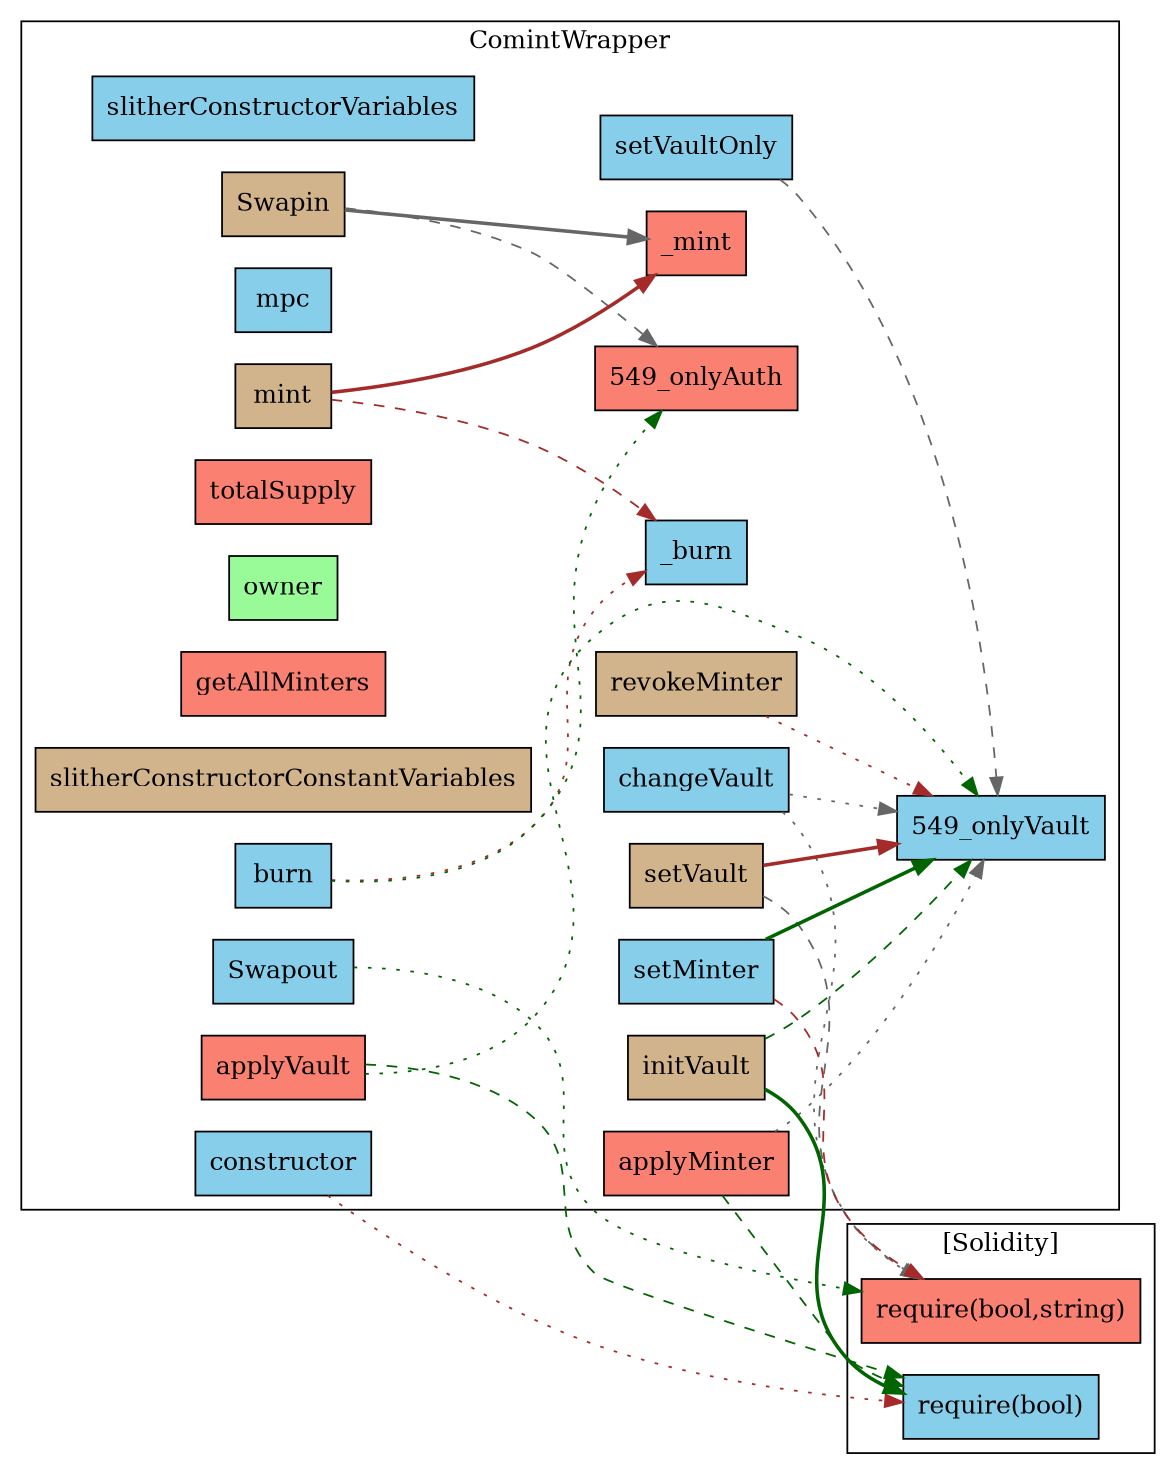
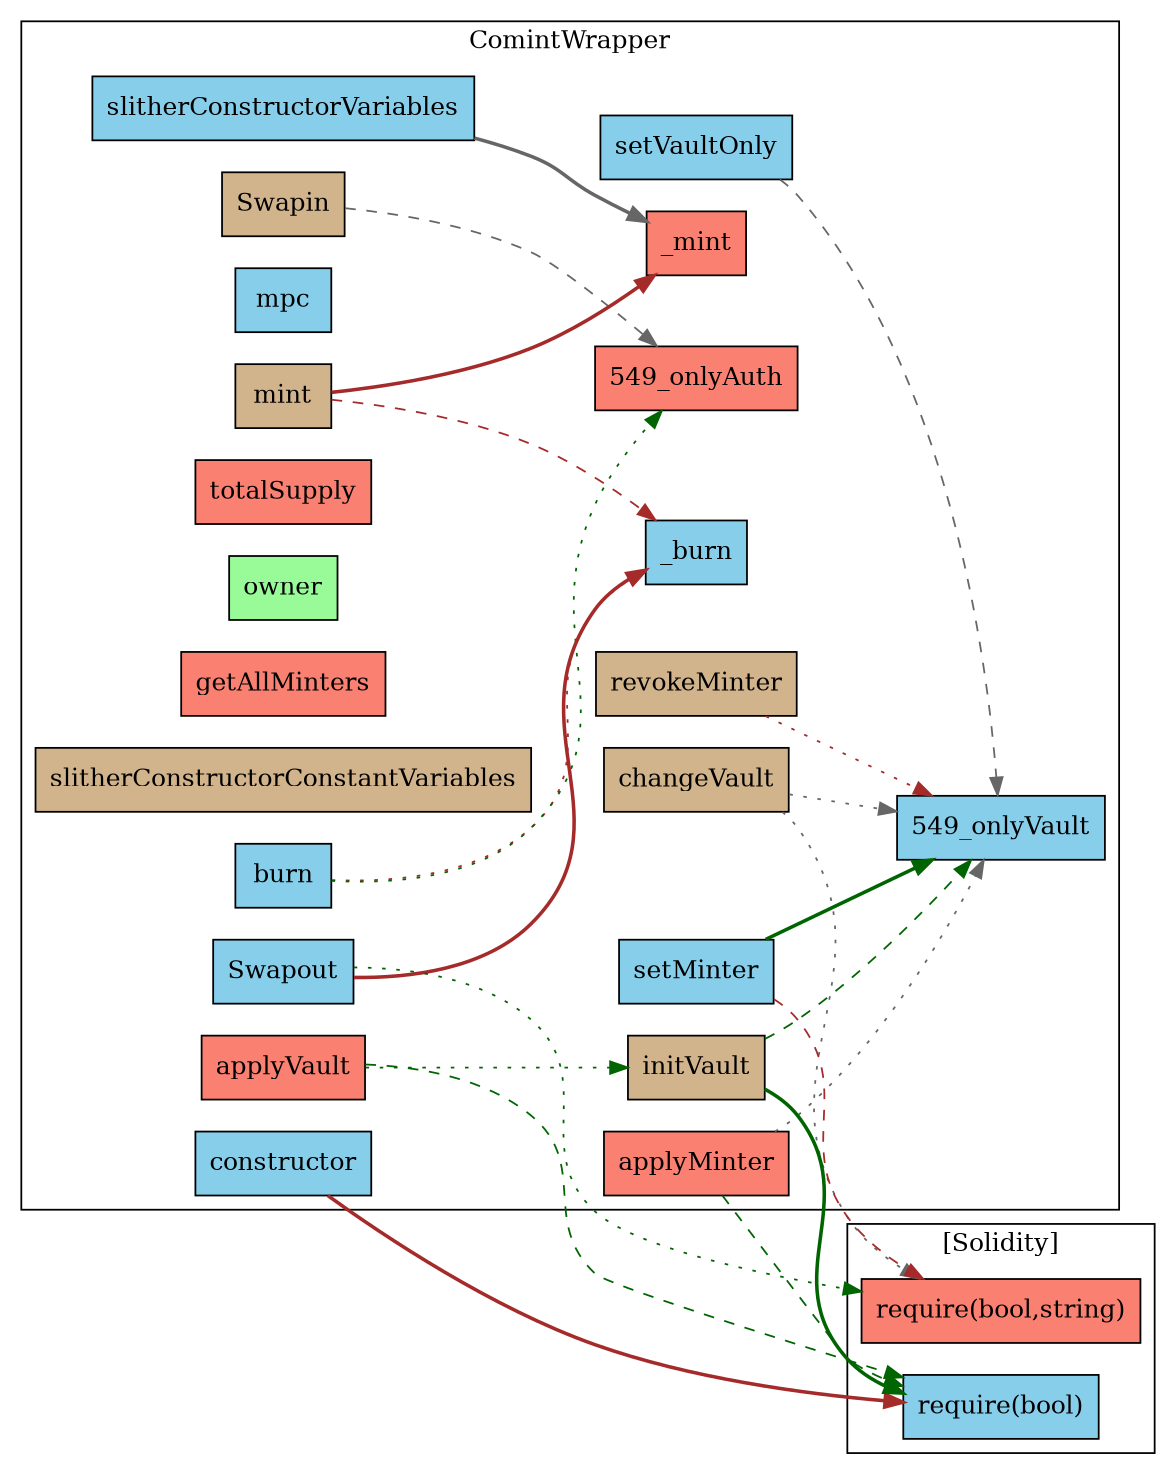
(487, 224) -> (555, 169)
(555, 696) -> (488, 1068)
(696, 780) -> (696, 780)
none -> (572, 841)
(696, 876) -> none
(590, 1343) -> (590, 1343)
